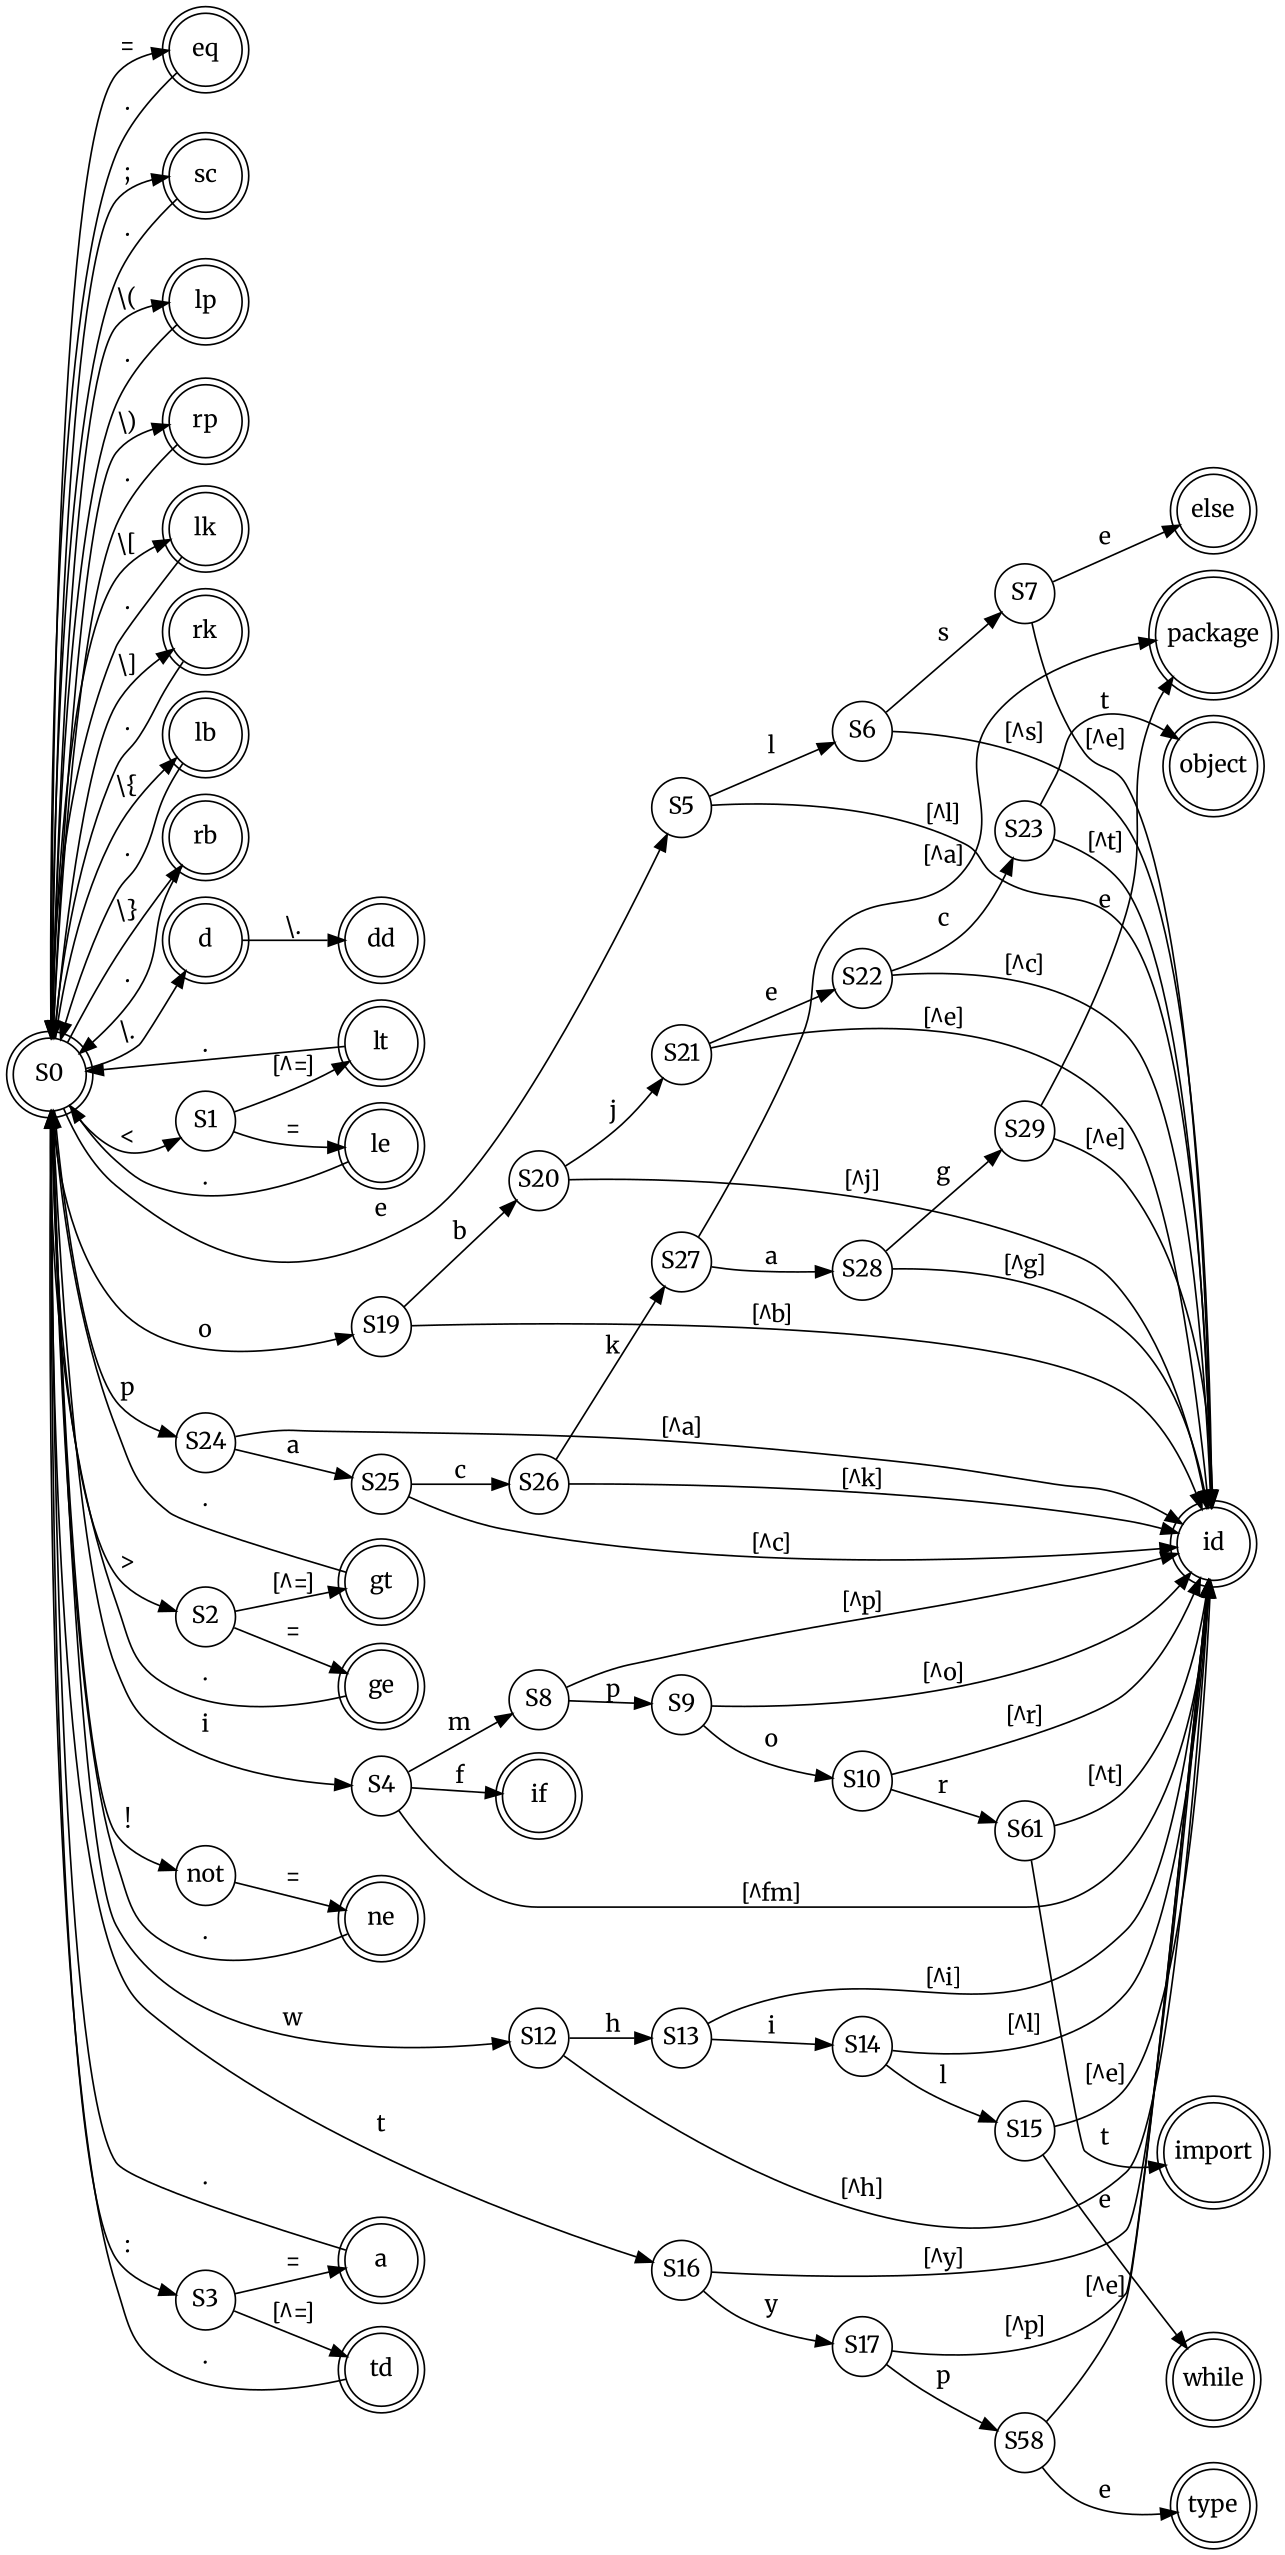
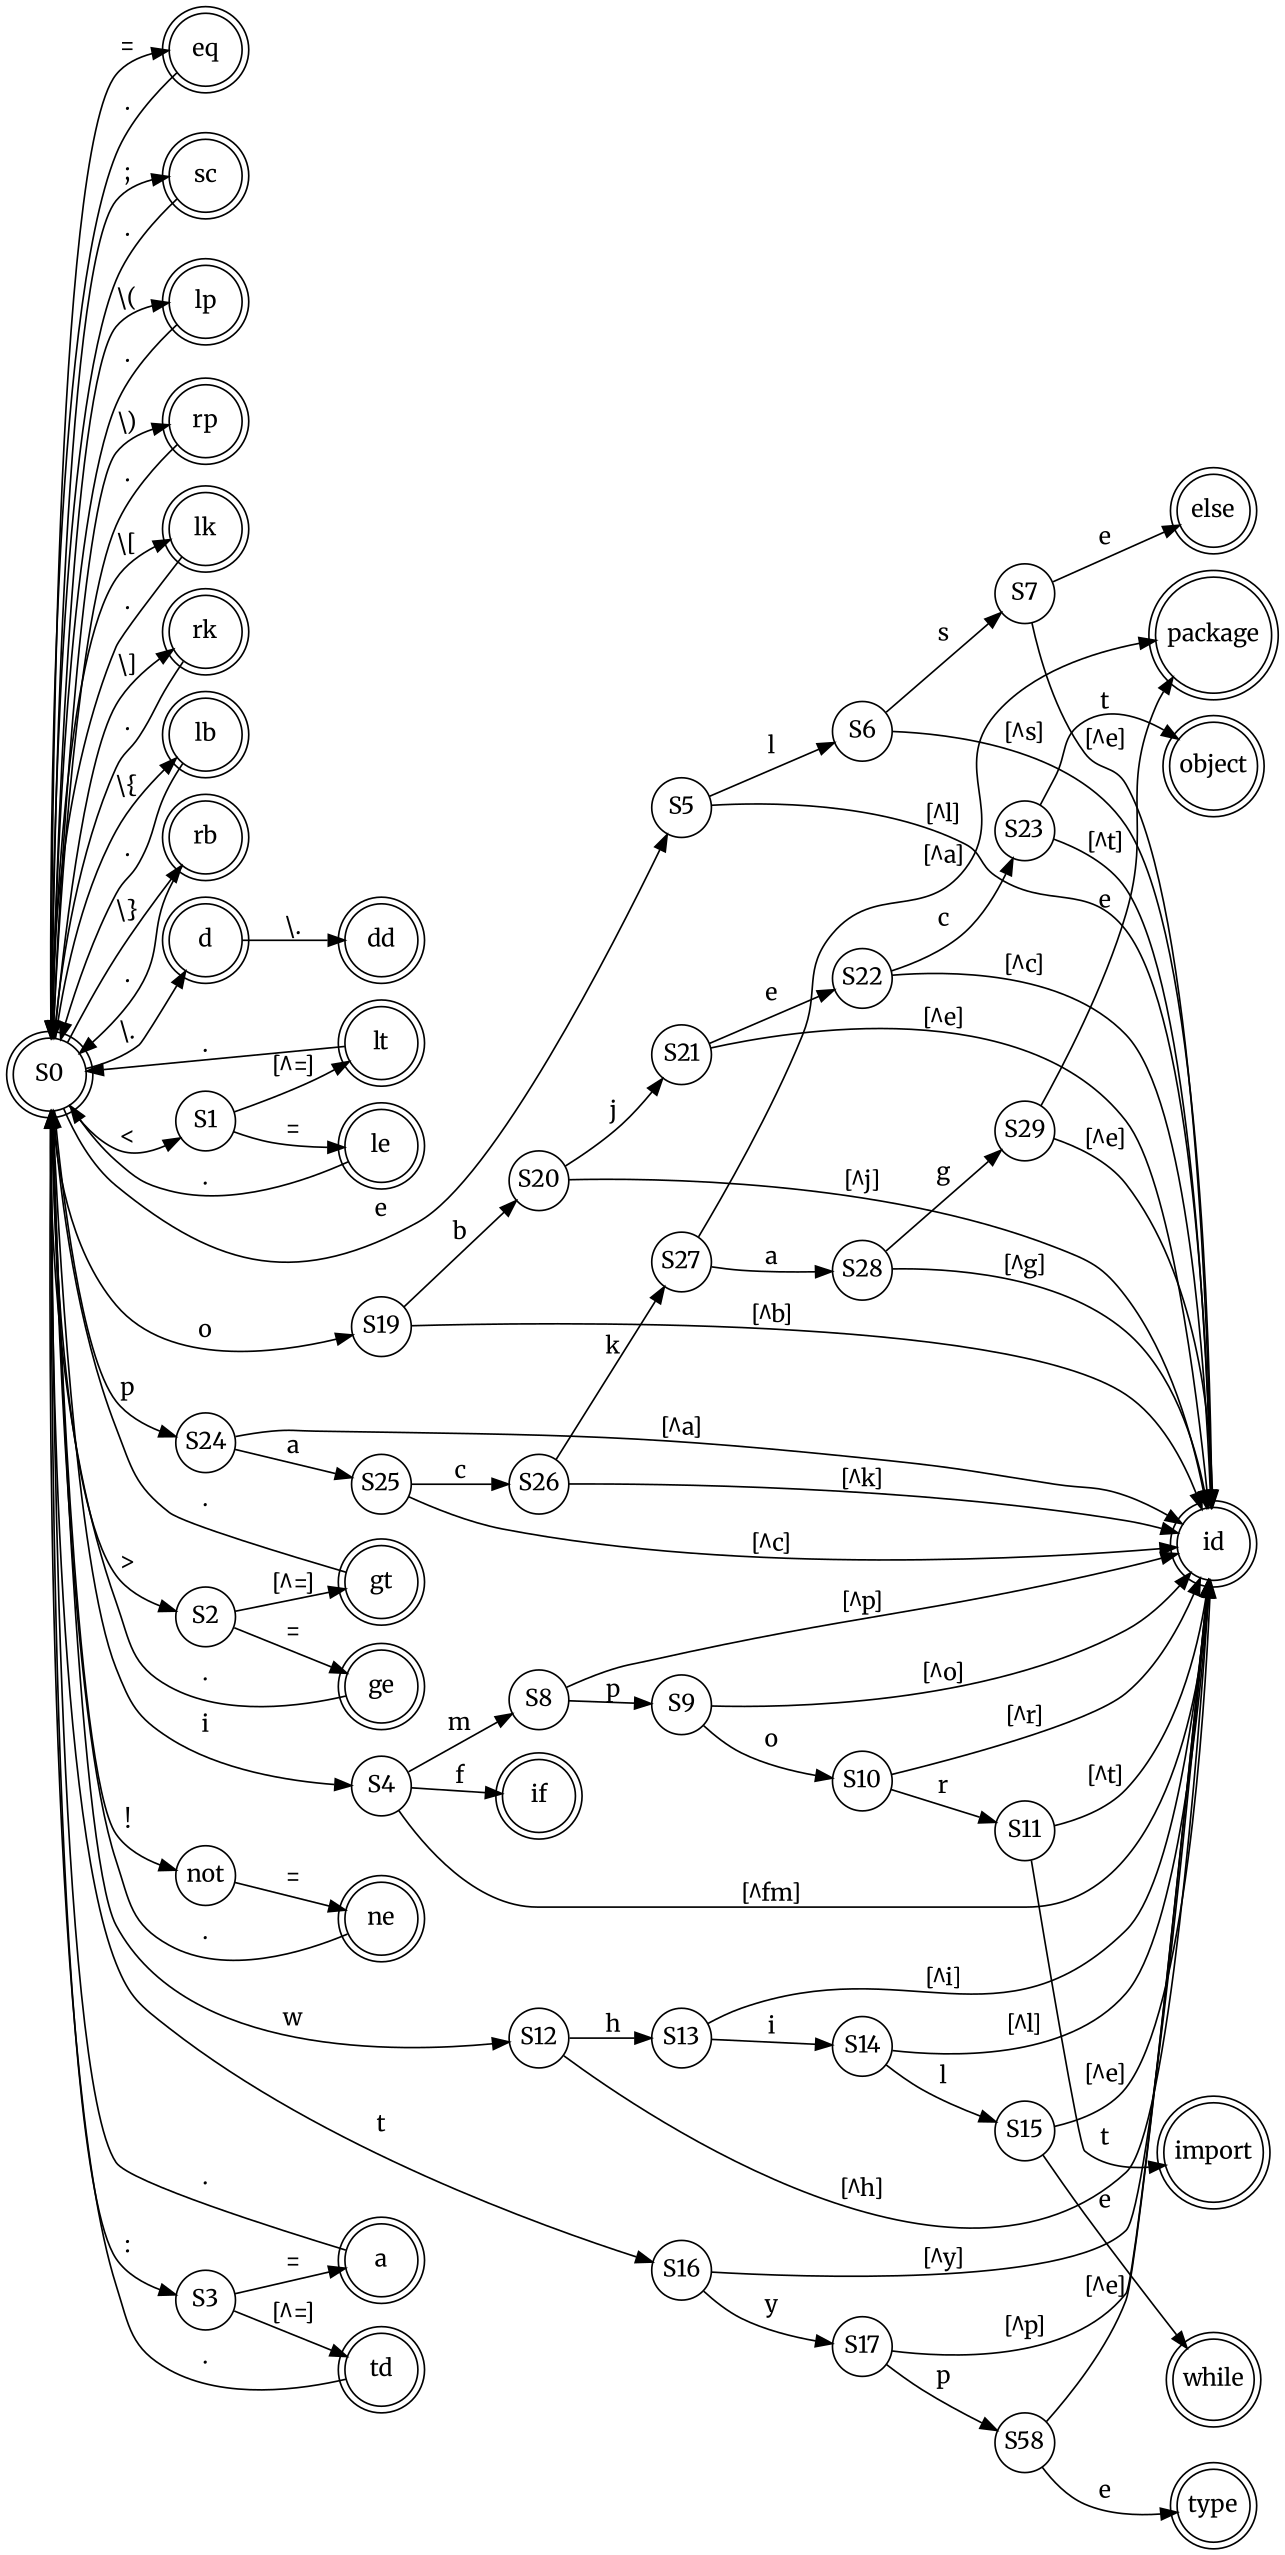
(1025, 1831) -> (1025, 1831)
